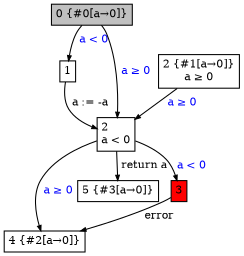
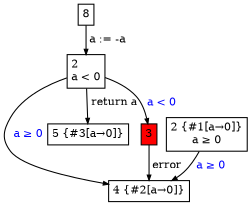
(92, 15) -> none
(68, 71) -> (86, 15)
(158, 102) -> (189, 166)
